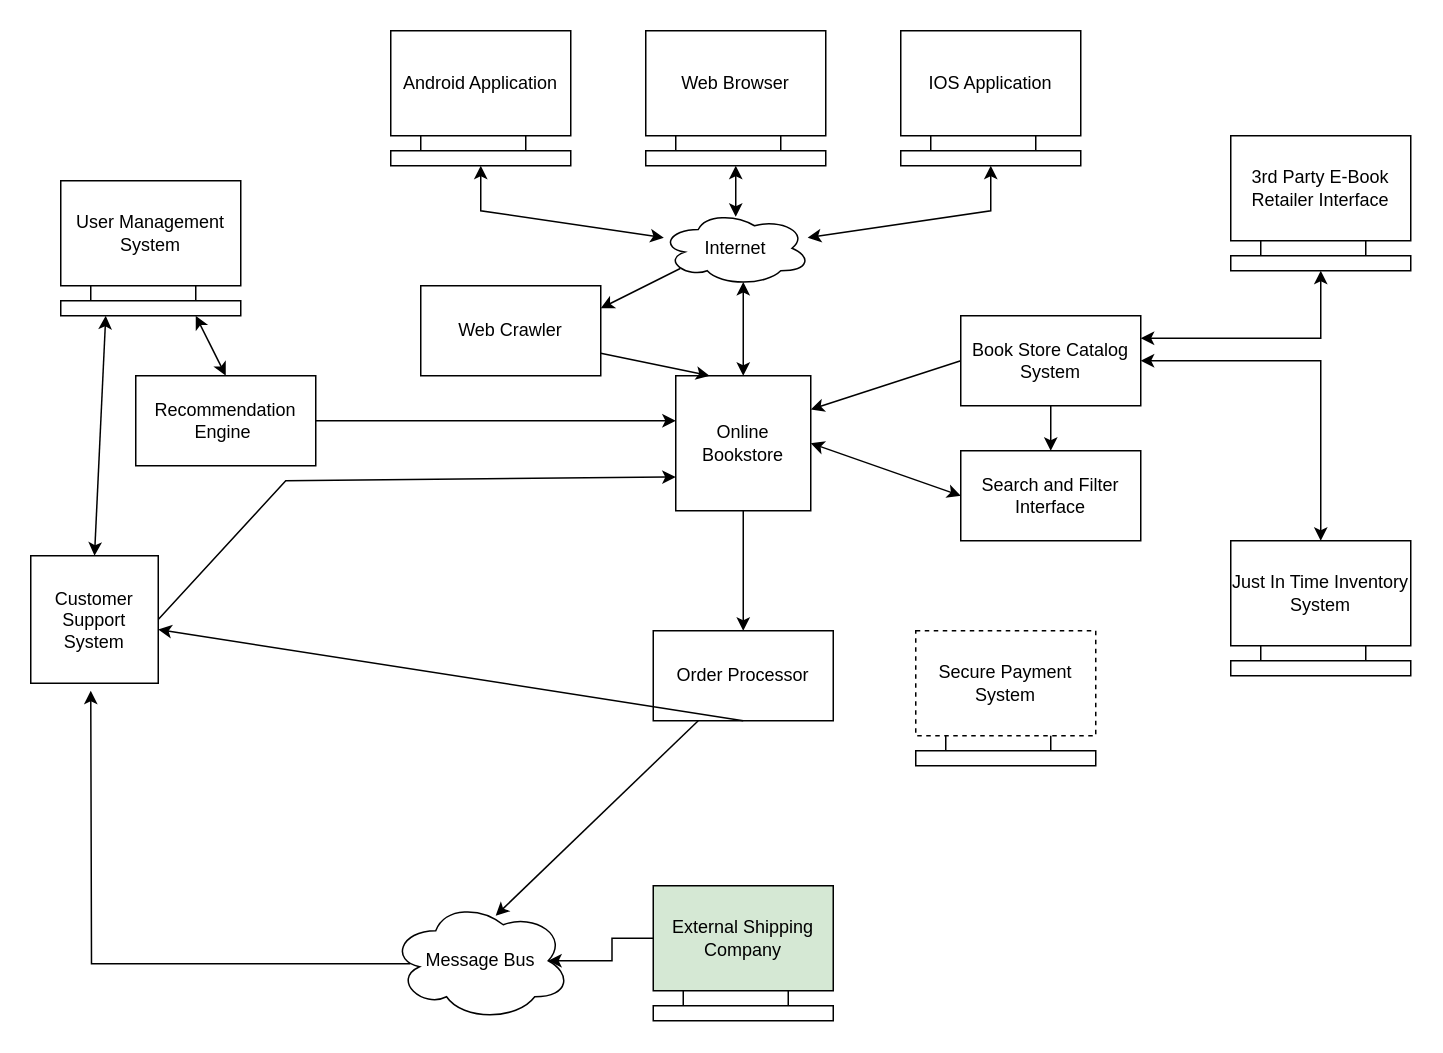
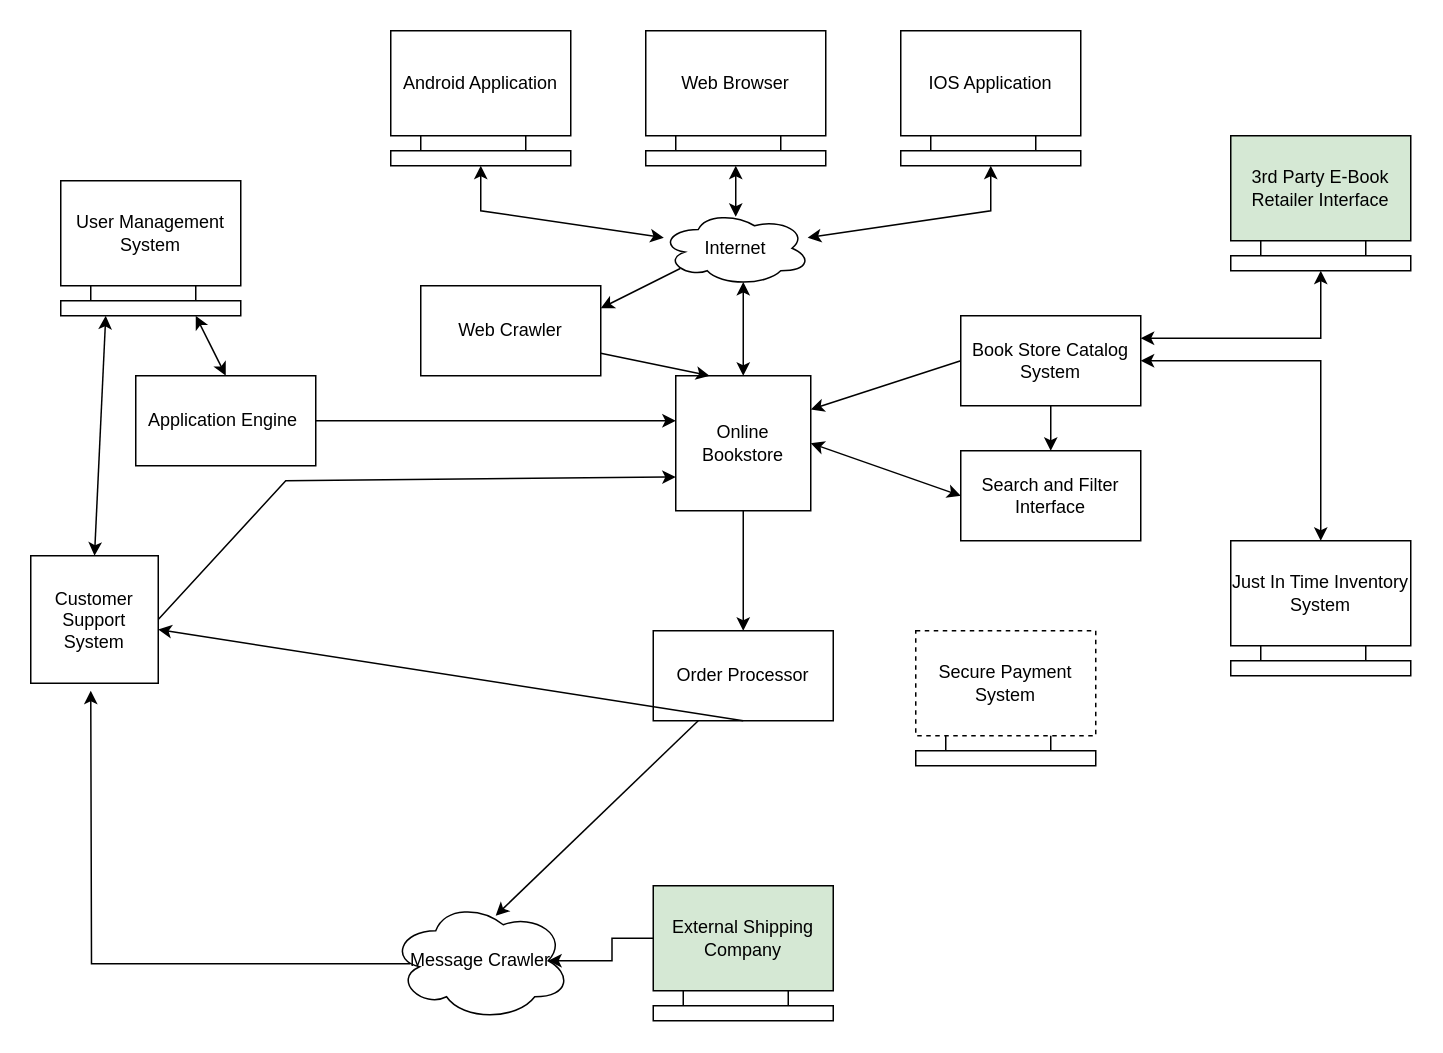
(1321, 188) -> (1321, 188)
(226, 421) -> (226, 421)
(481, 961) -> (481, 961)
